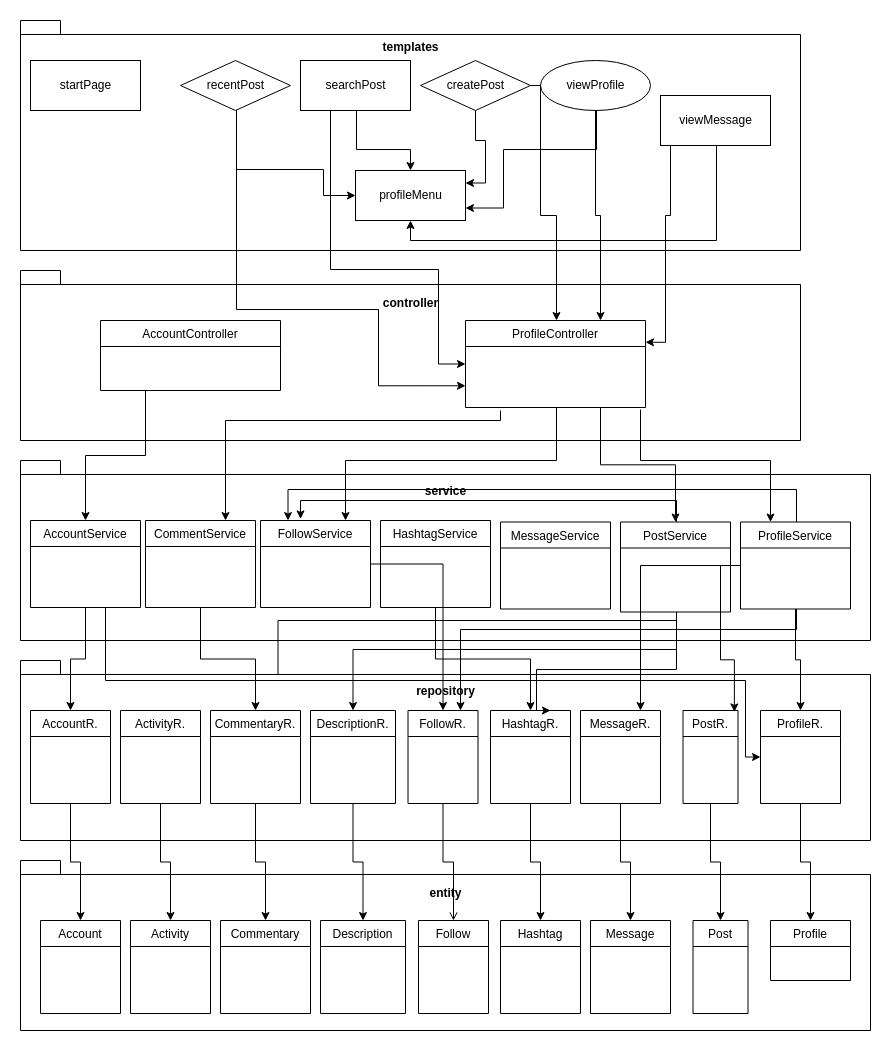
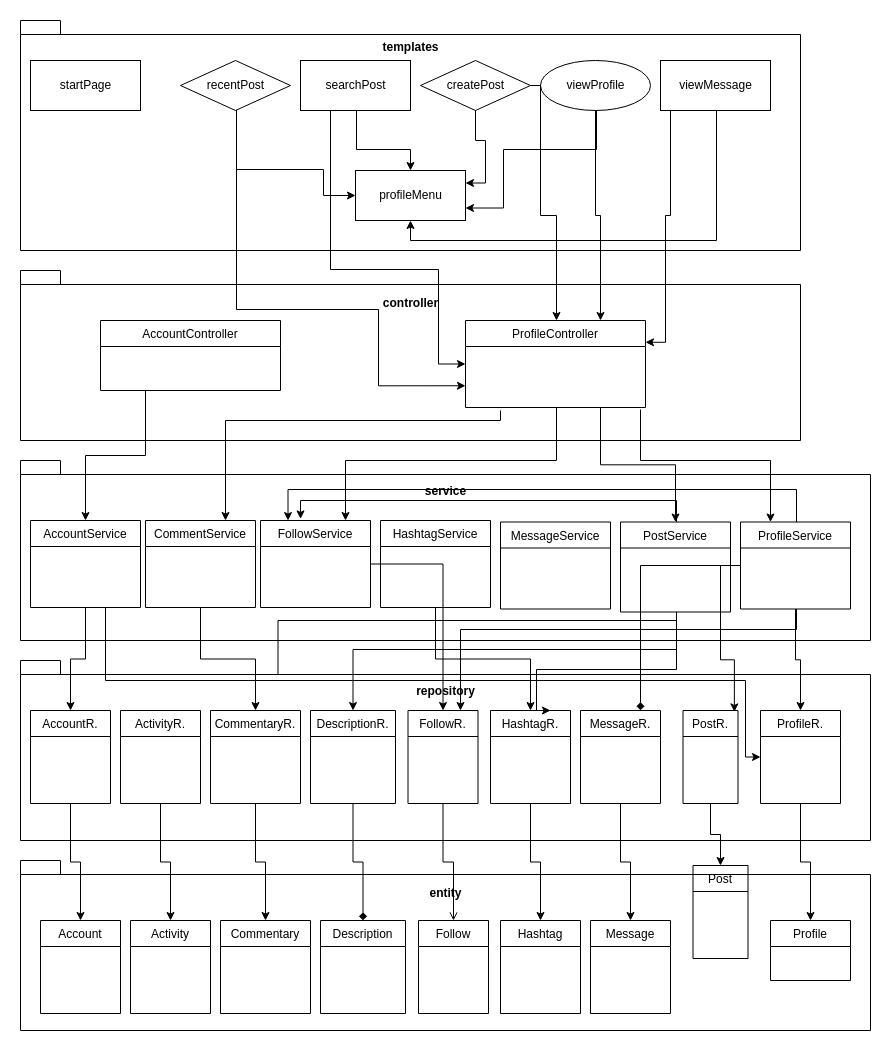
(716, 121) -> (716, 86)
(641, 702) -> (641, 702)
(363, 912) -> (363, 911)
(721, 967) -> (721, 912)
